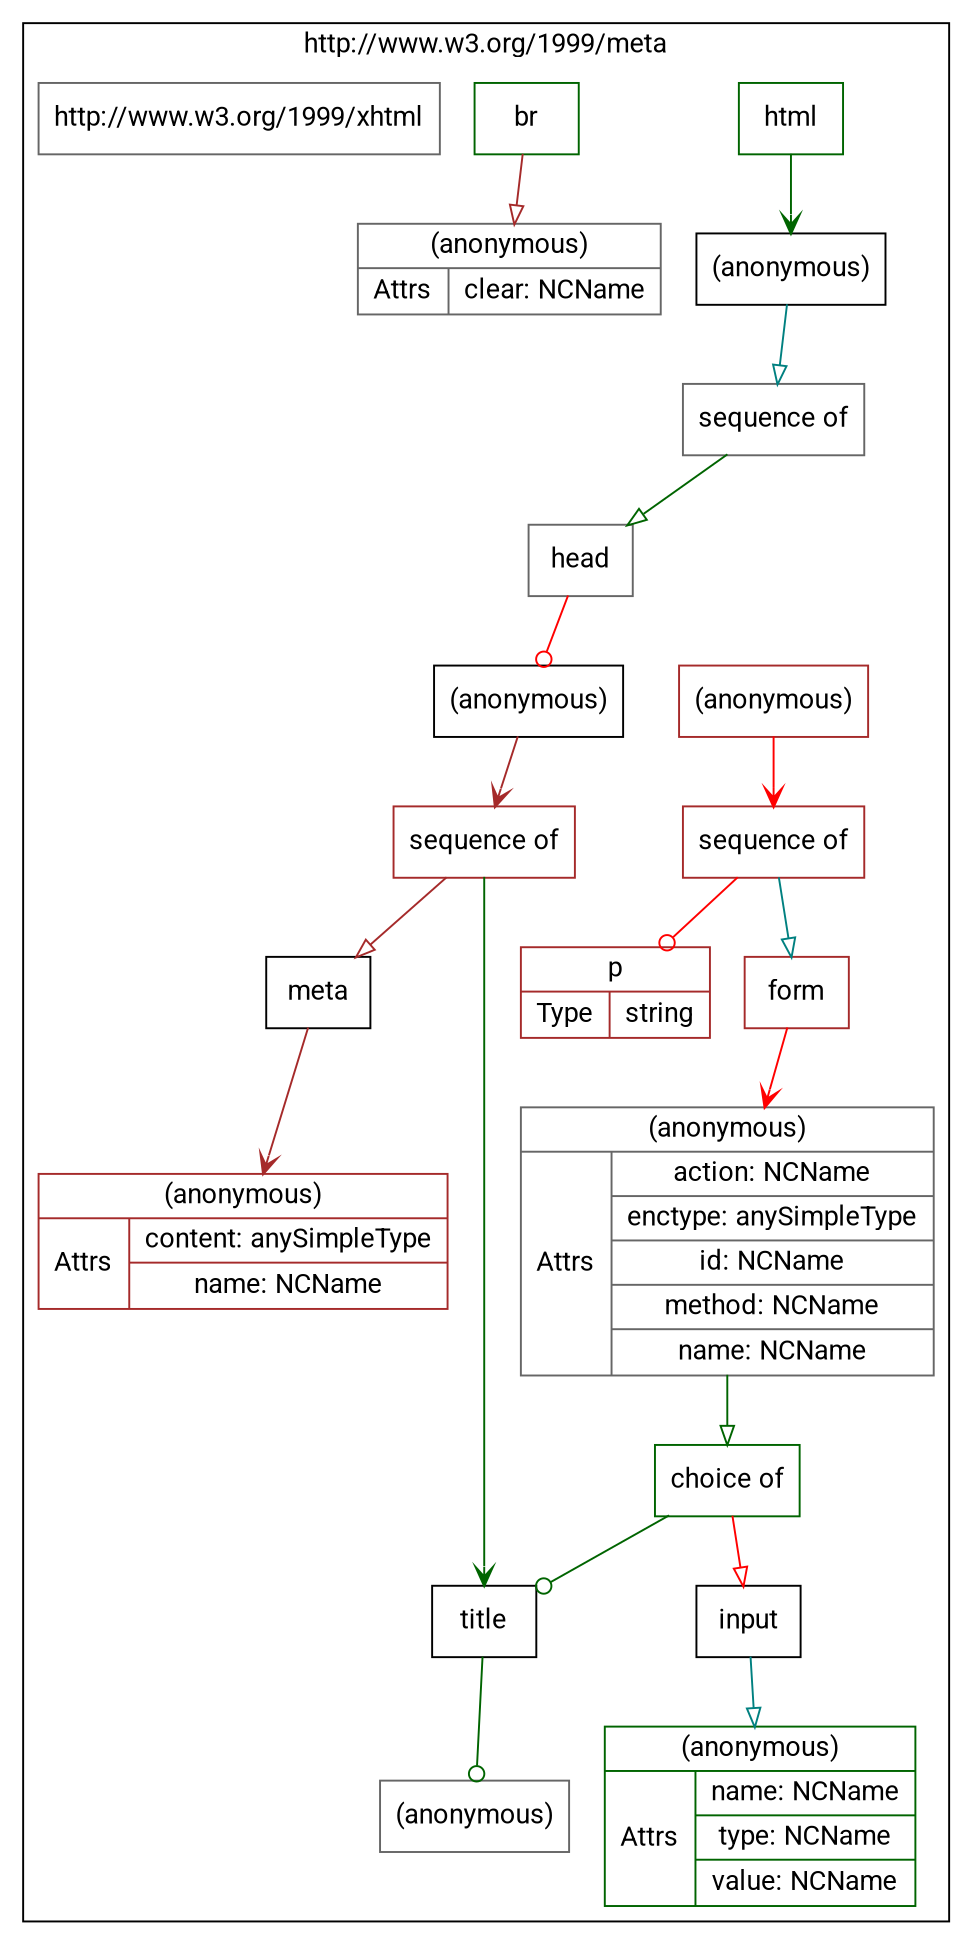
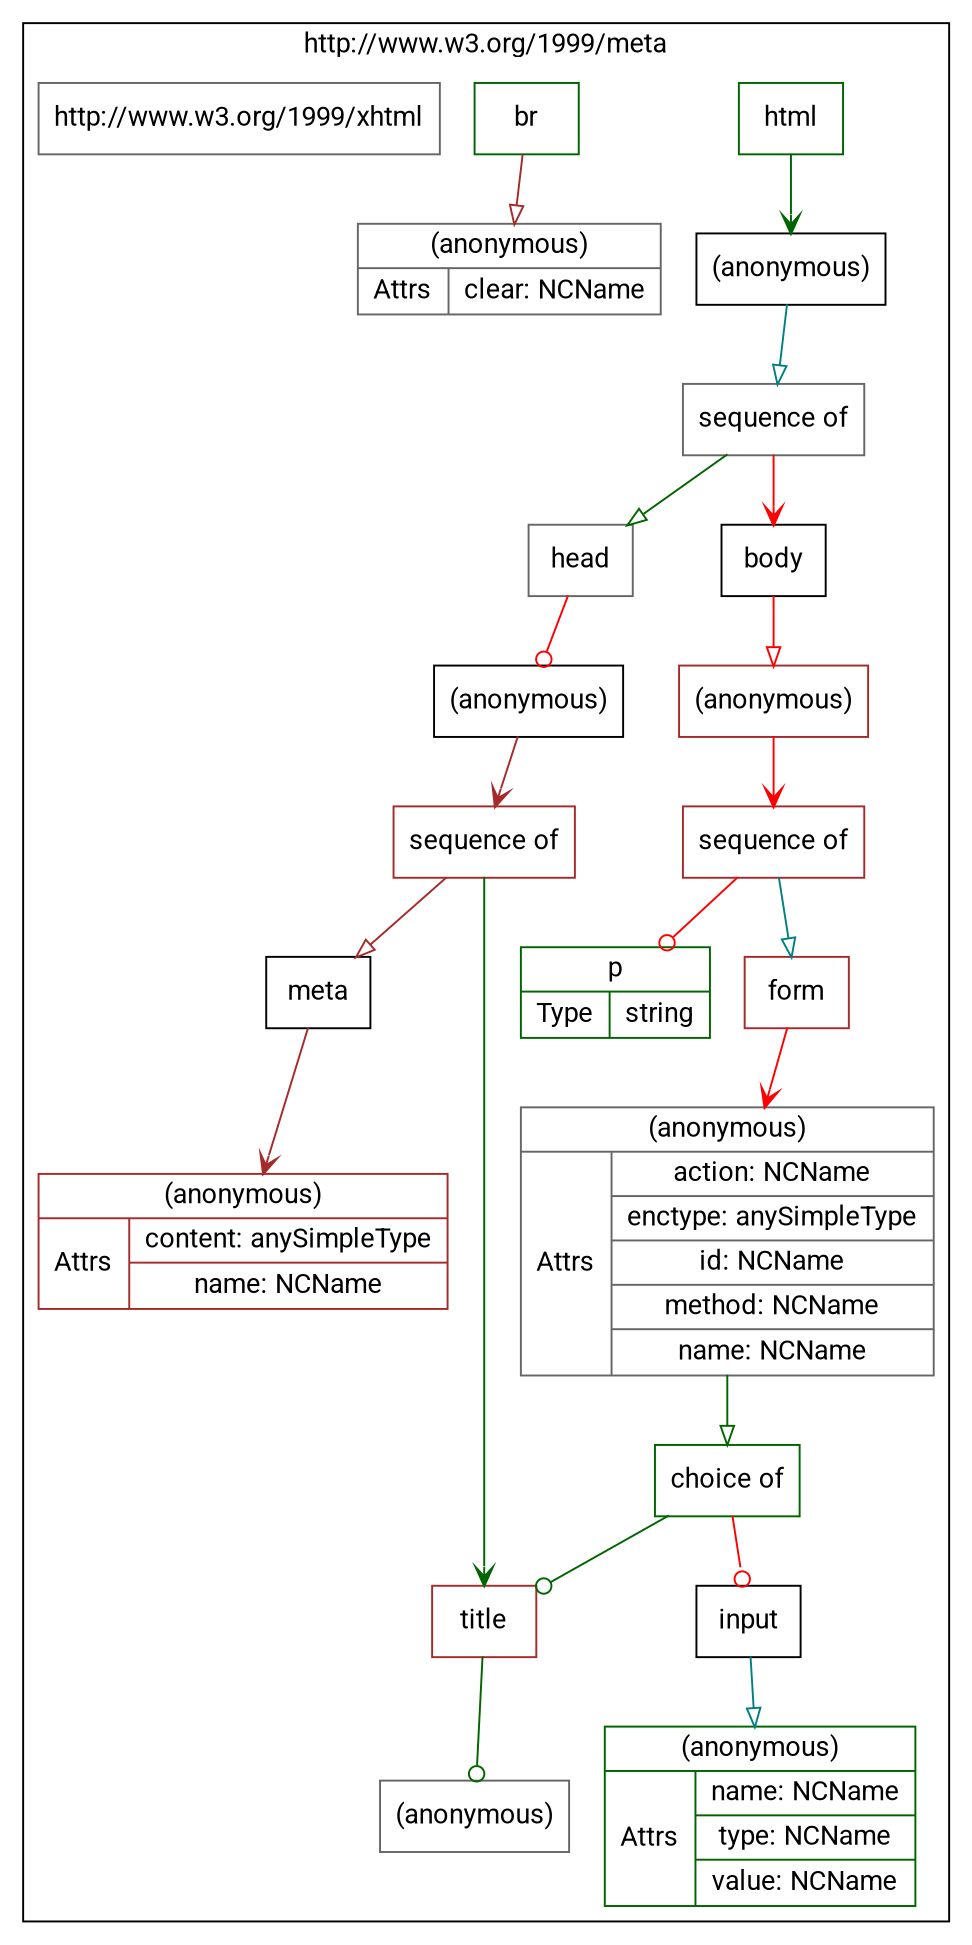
none -> (774, 560)
(615, 993) -> (615, 993)
(736, 1542) -> (736, 1542)
(484, 1621) -> (484, 1621)
